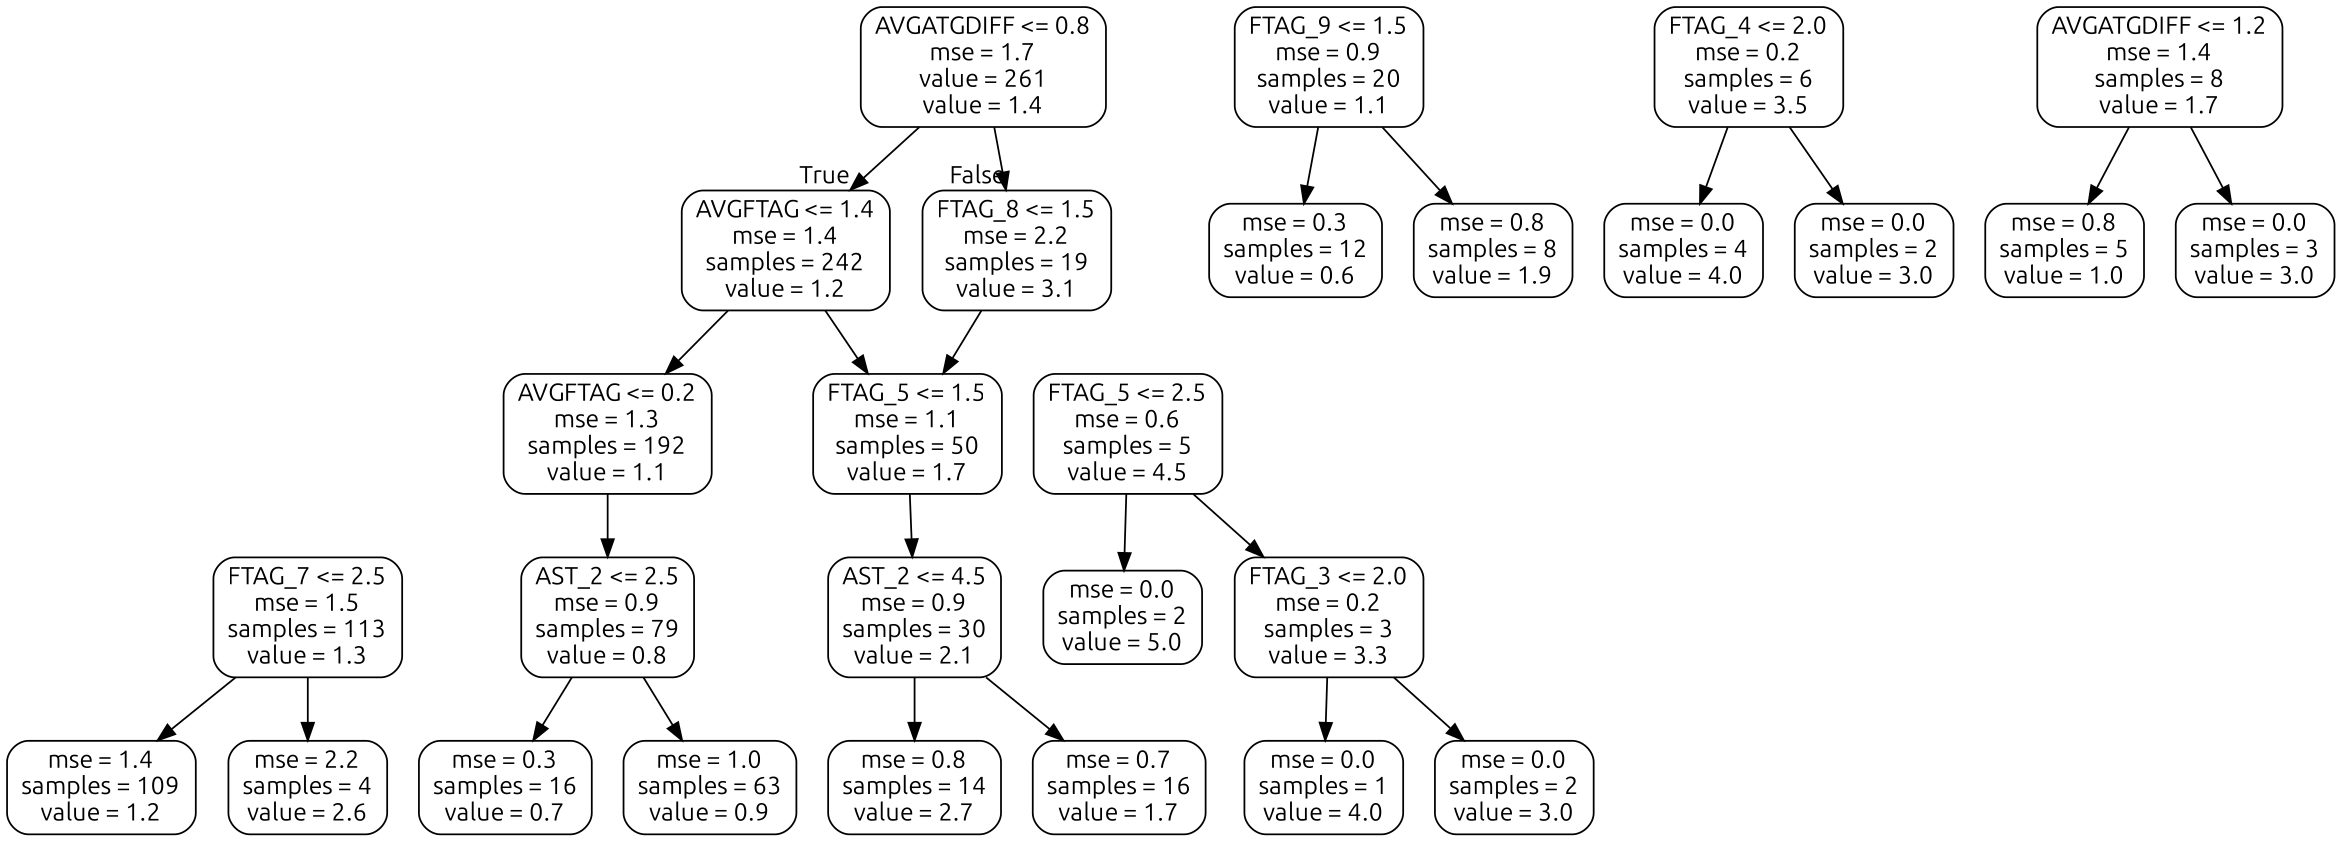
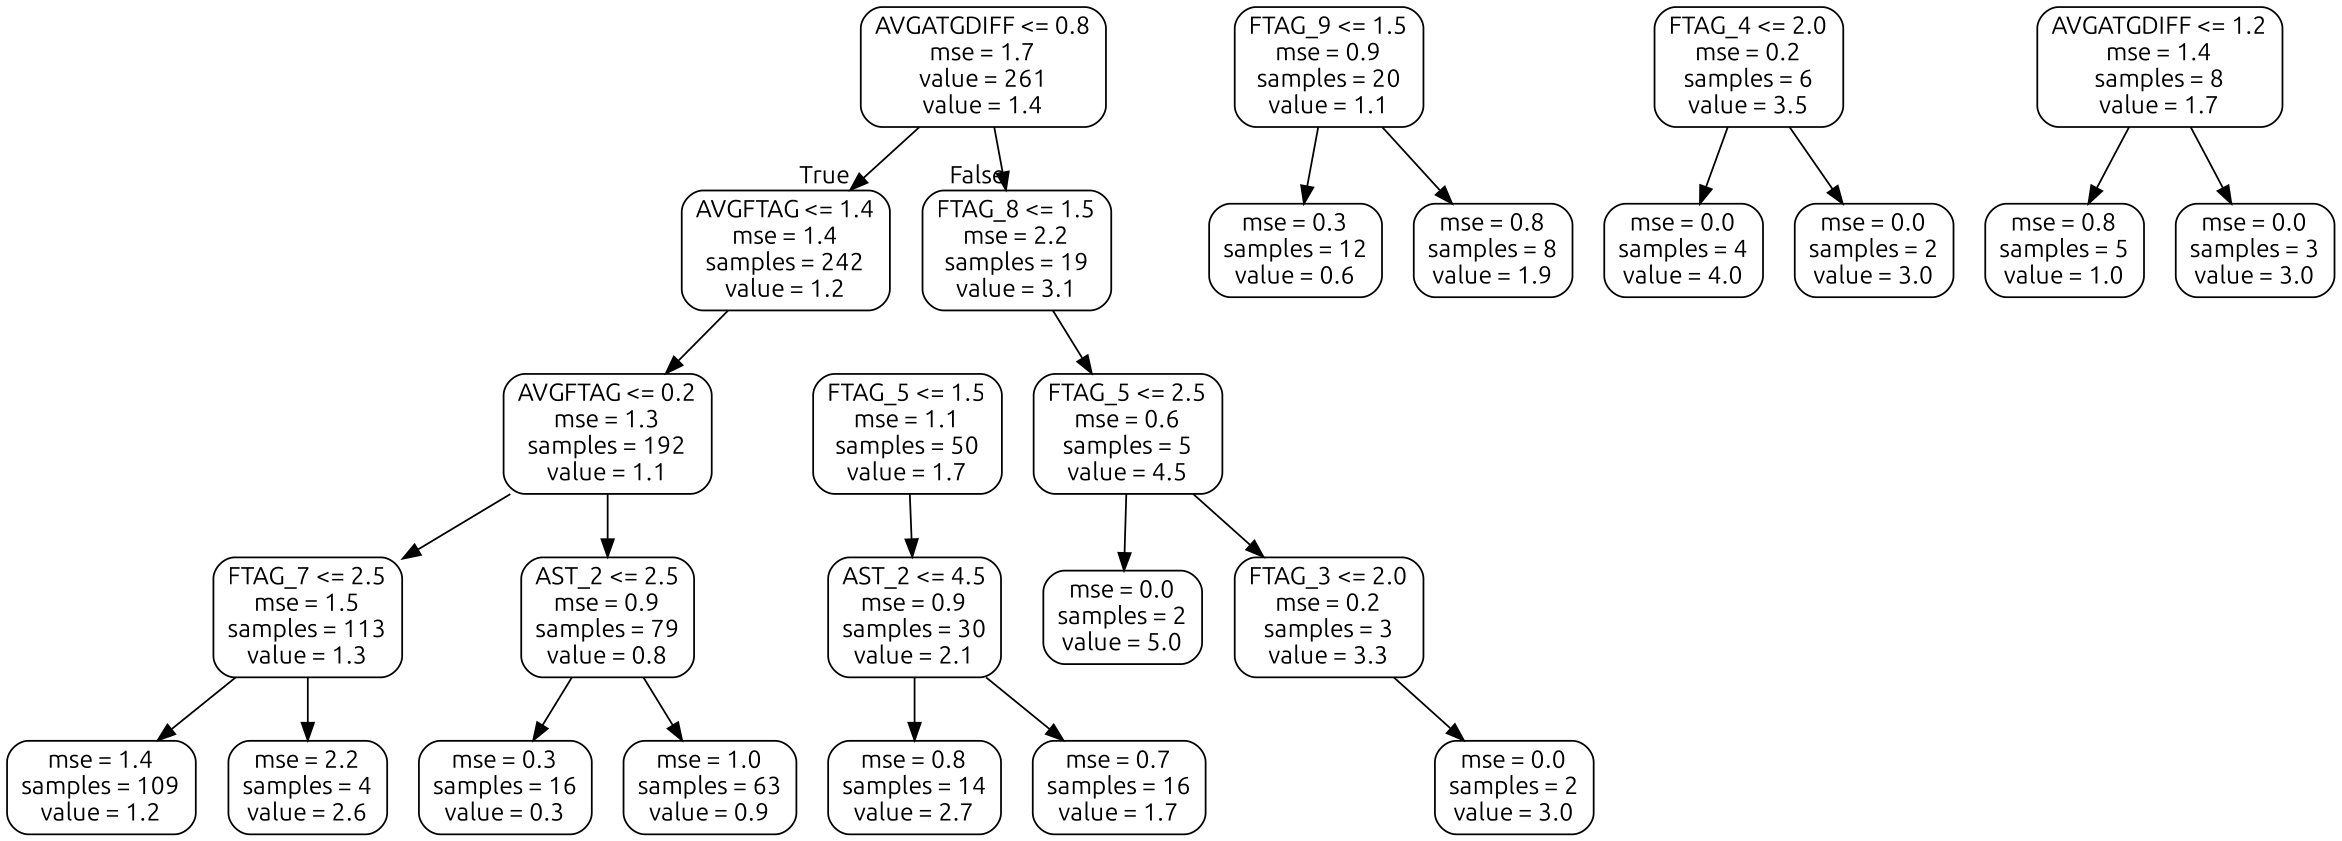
(967, 334) -> (1068, 334)
(841, 335) -> none
none -> (464, 522)
(505, 788) -> (505, 788)
(1324, 788) -> none
